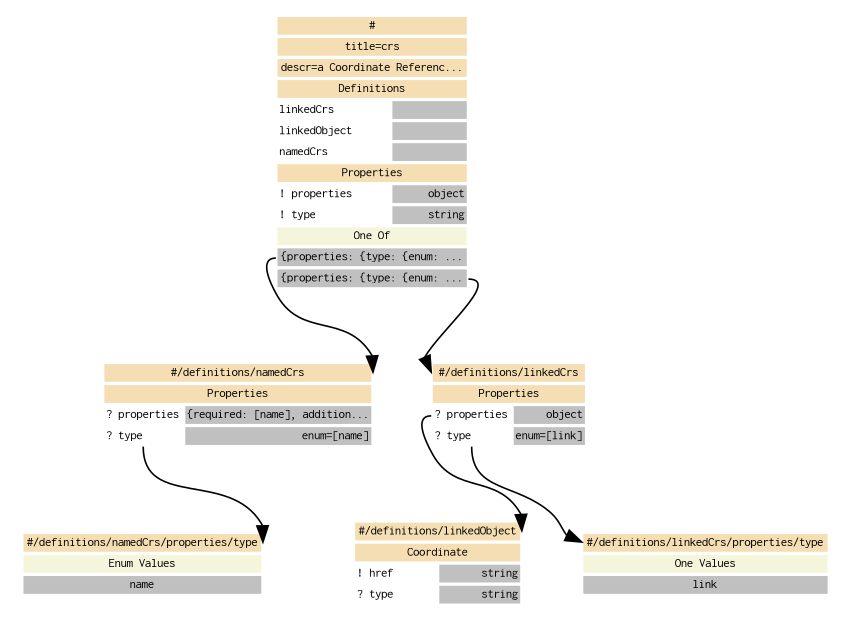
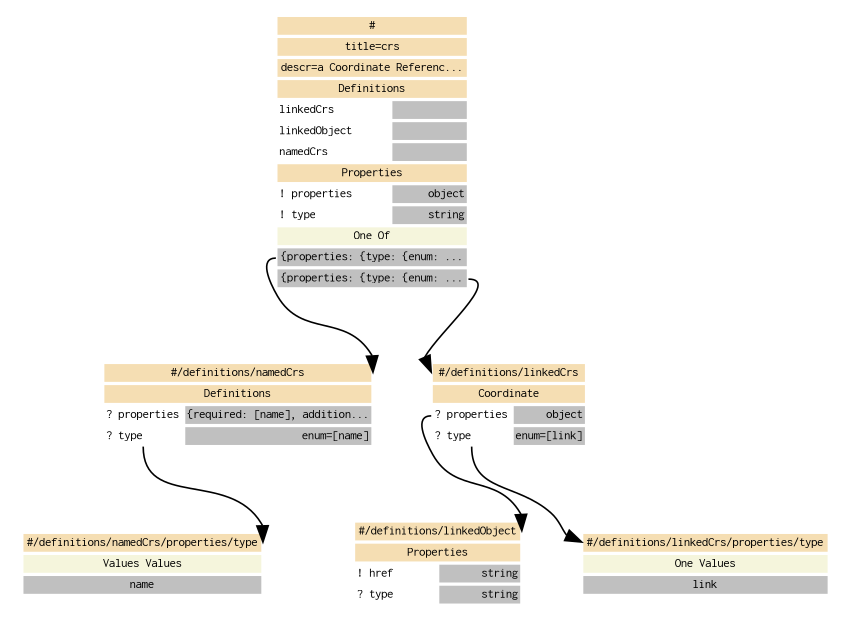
(238, 393) -> (238, 393)
(509, 393) -> (509, 393)
(438, 552) -> (438, 552)
(142, 563) -> (142, 563)
